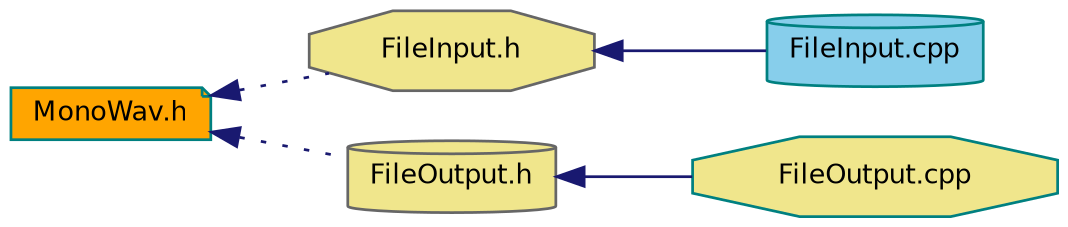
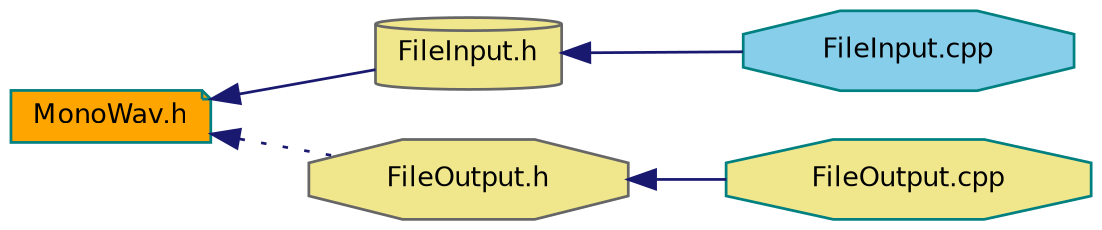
(452, 51) -> (469, 53)
(875, 51) -> (909, 51)
(284, 82) -> (307, 82)
(452, 177) -> (469, 179)
